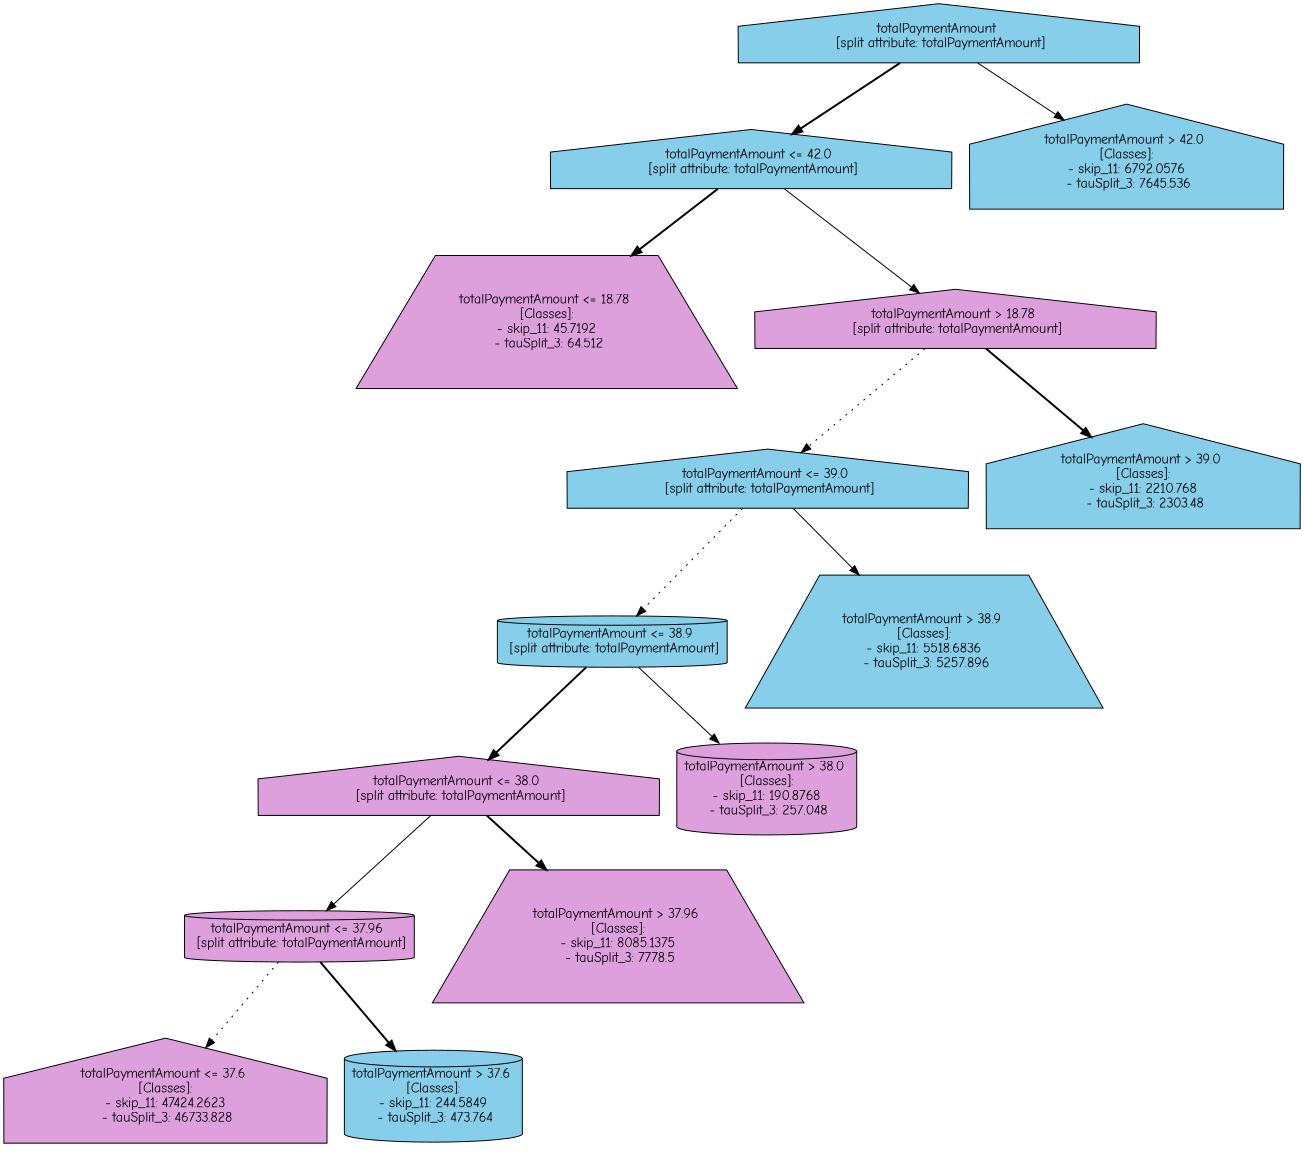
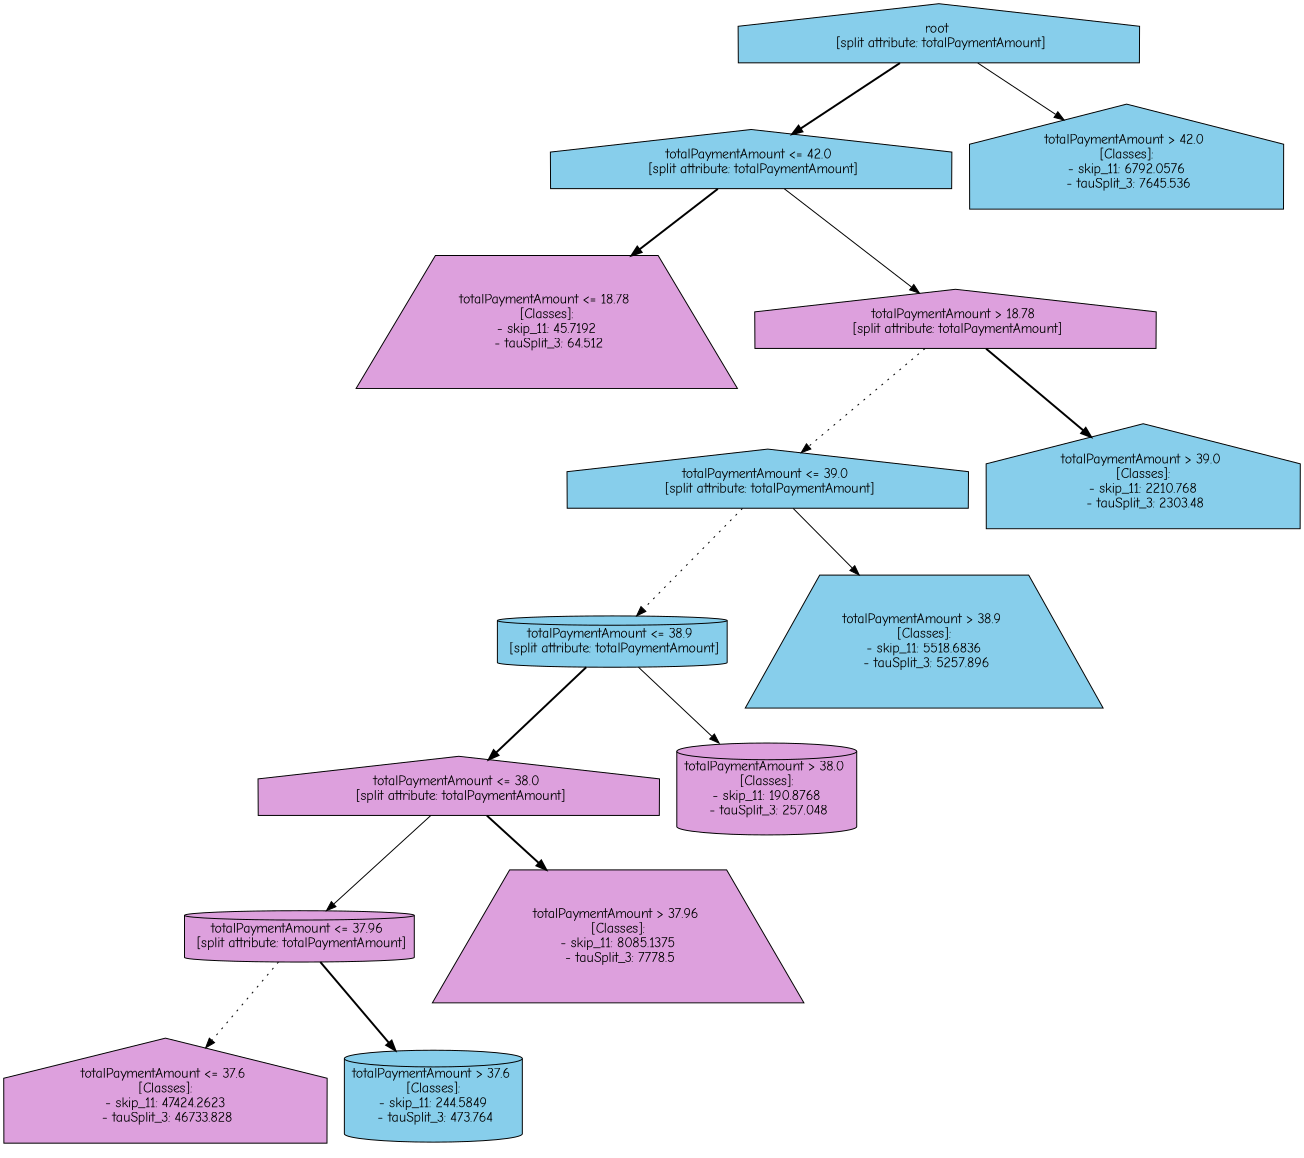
(939, 36) -> (939, 36)
